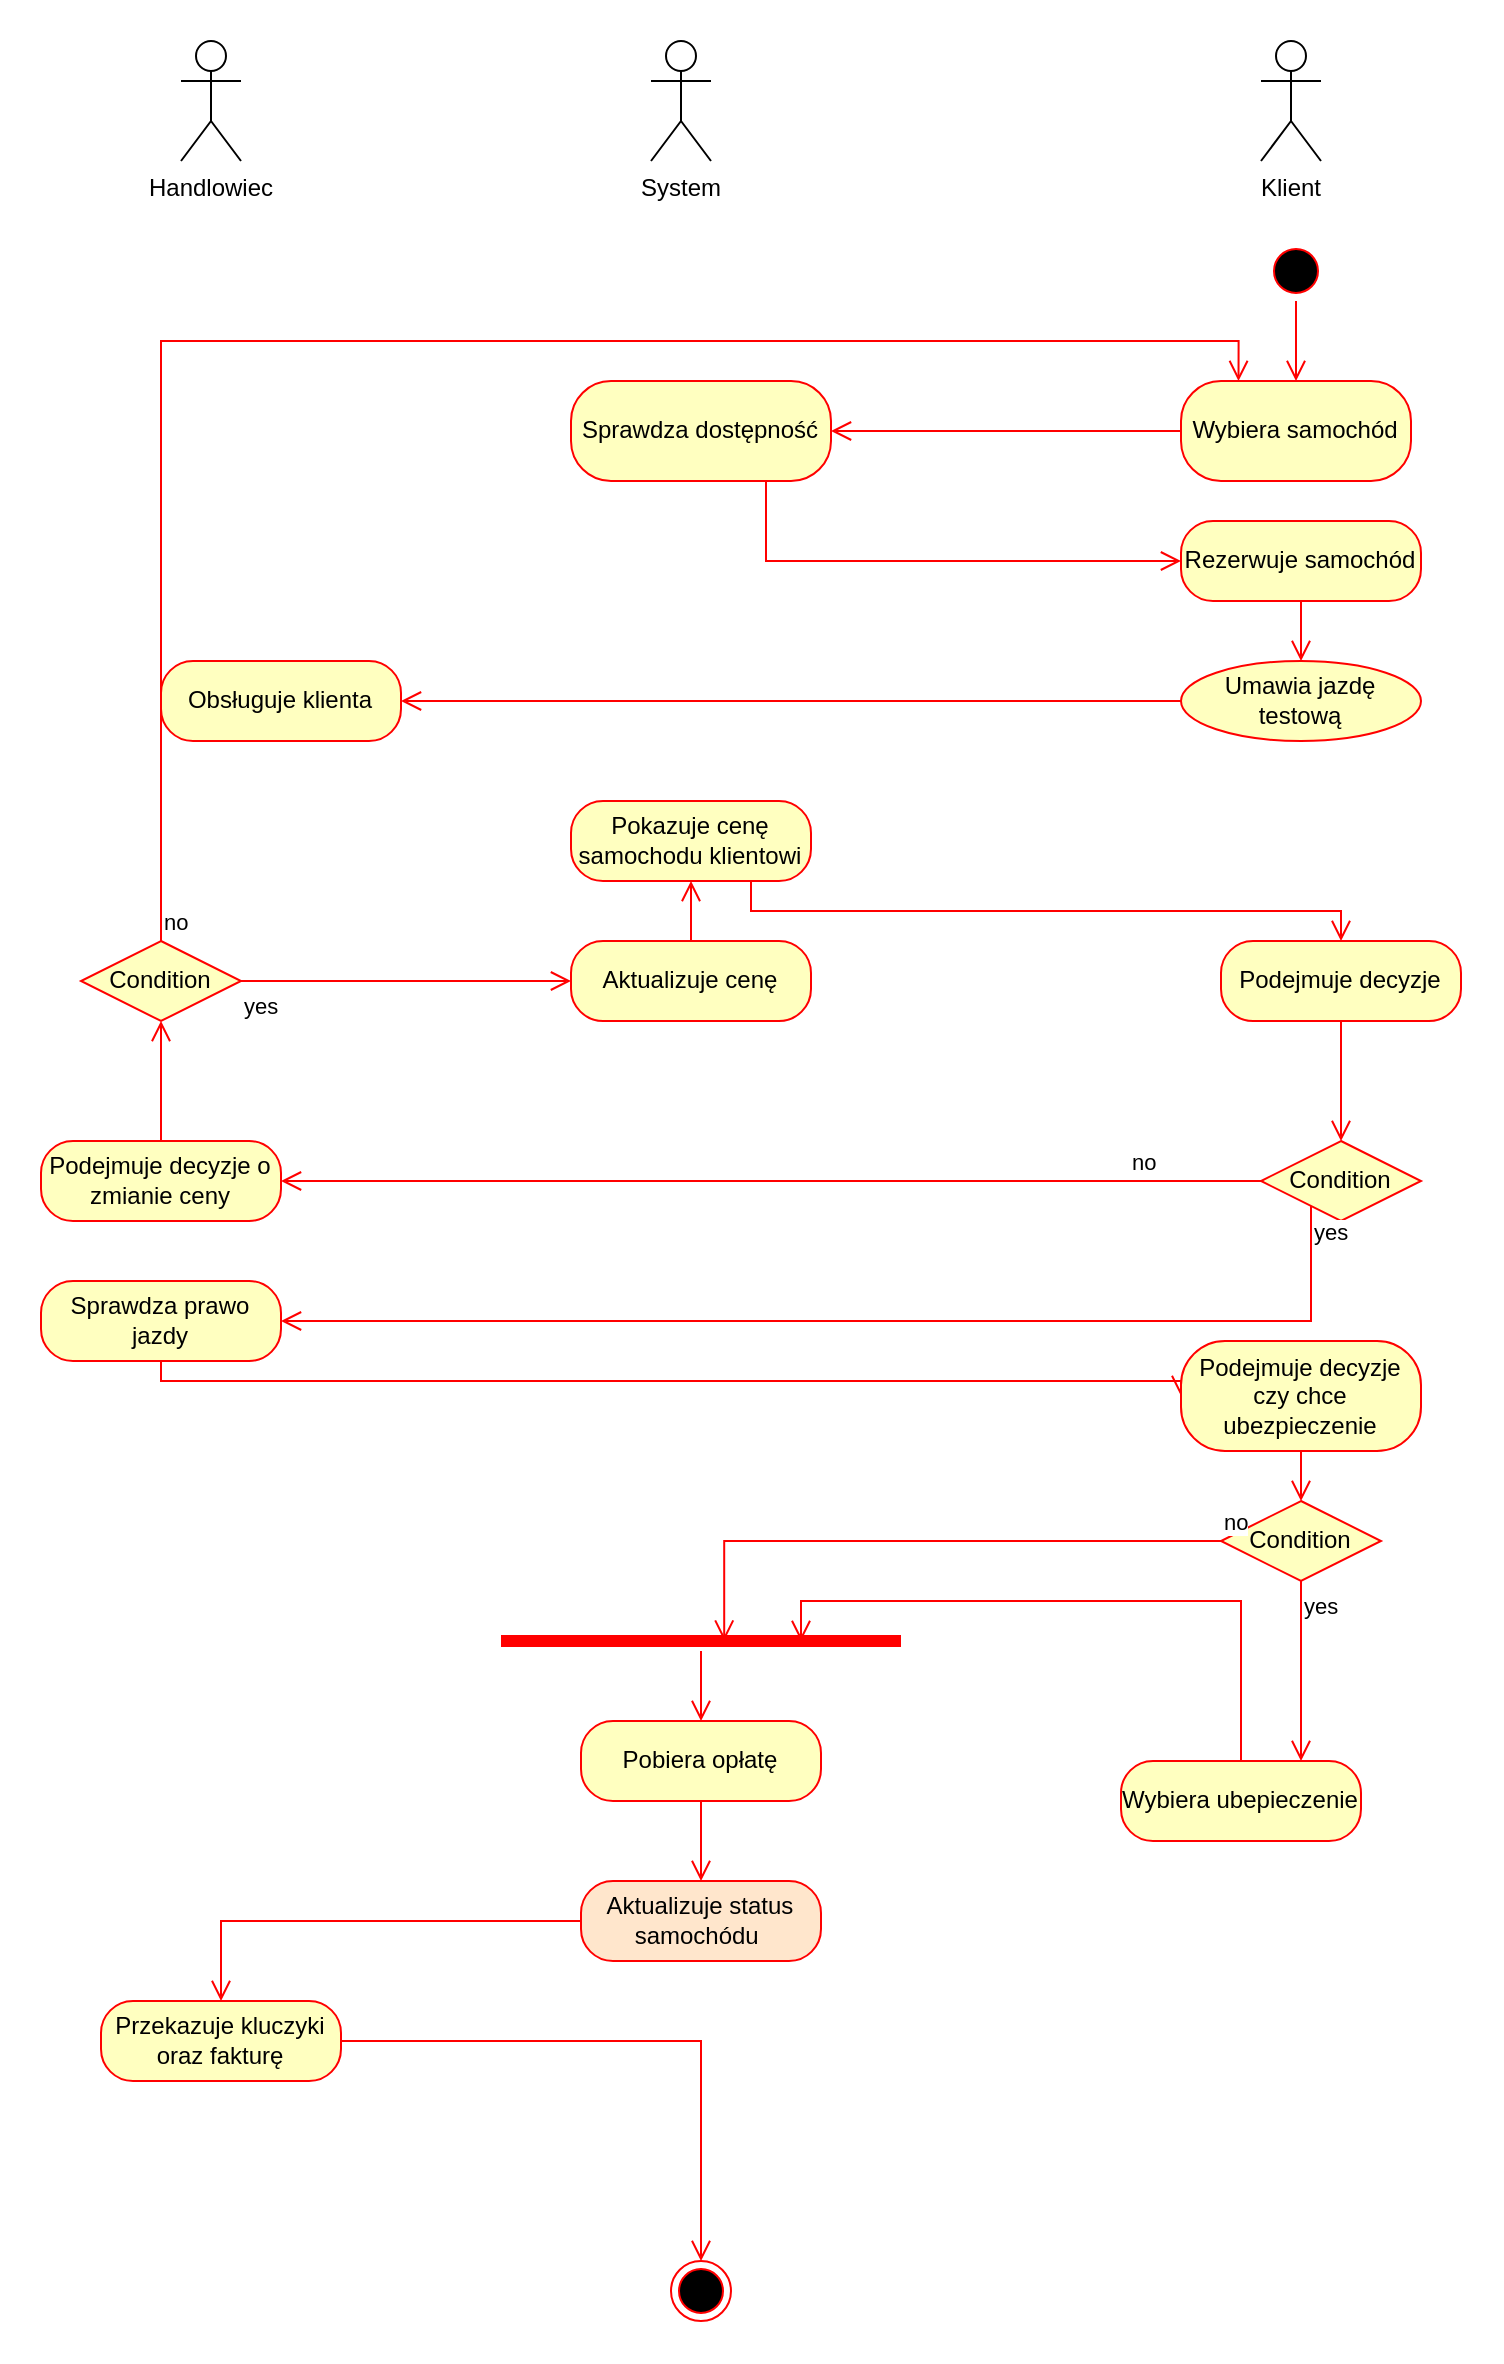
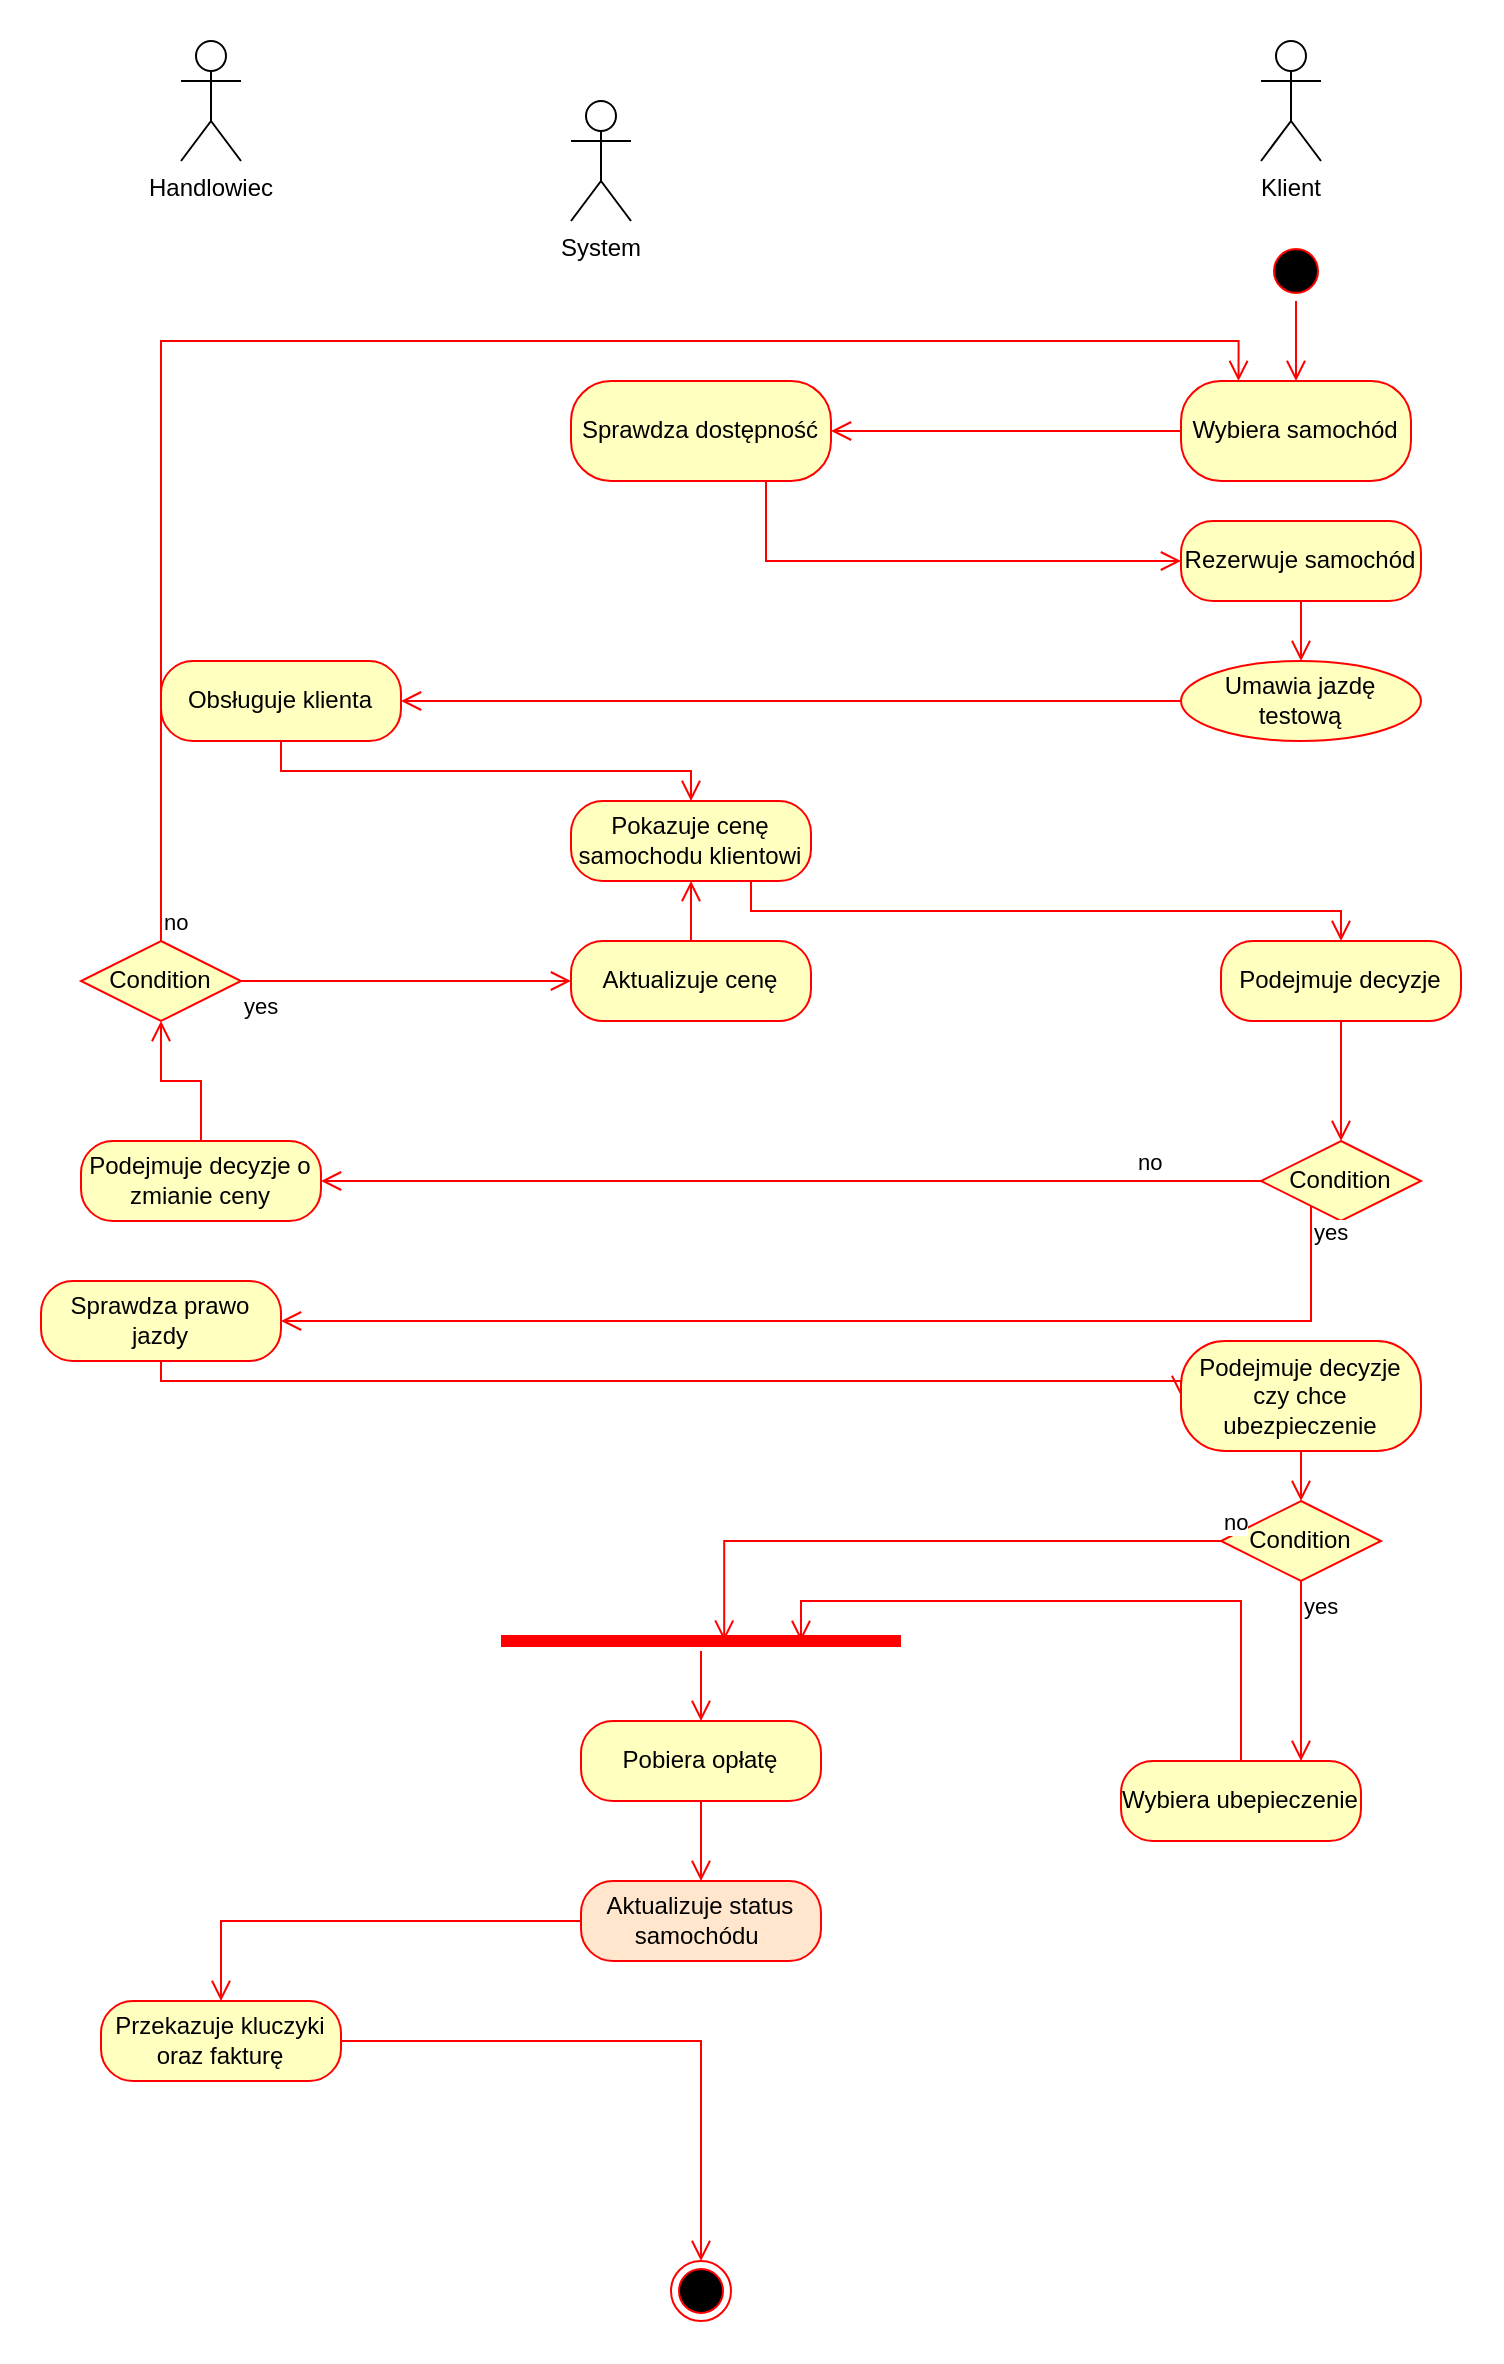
(681, 101) -> (601, 161)
none -> (483, 771)
(161, 1181) -> (201, 1181)
